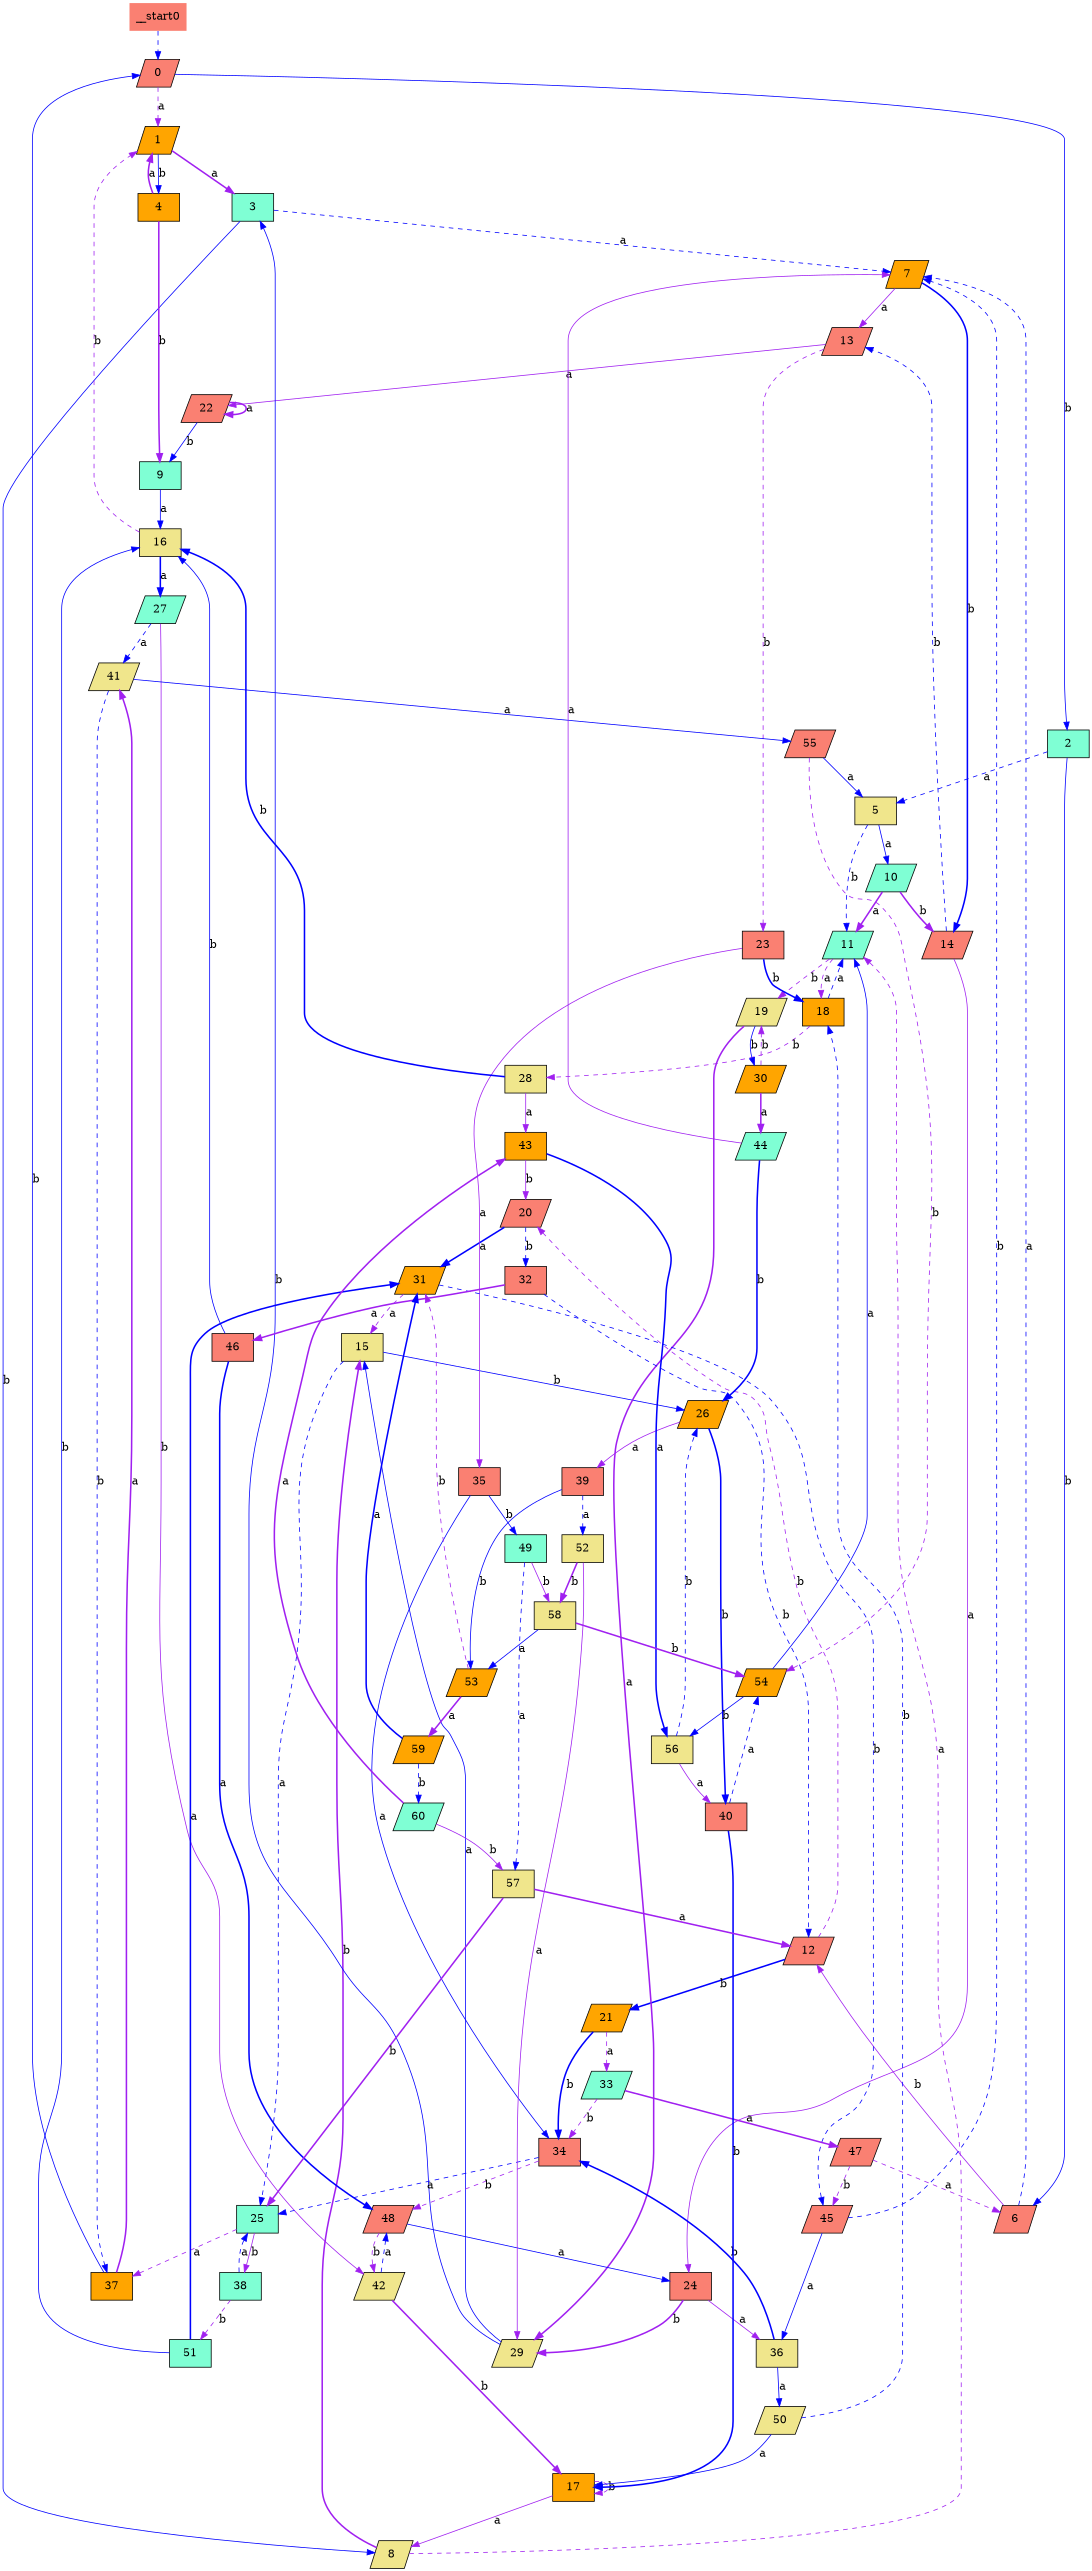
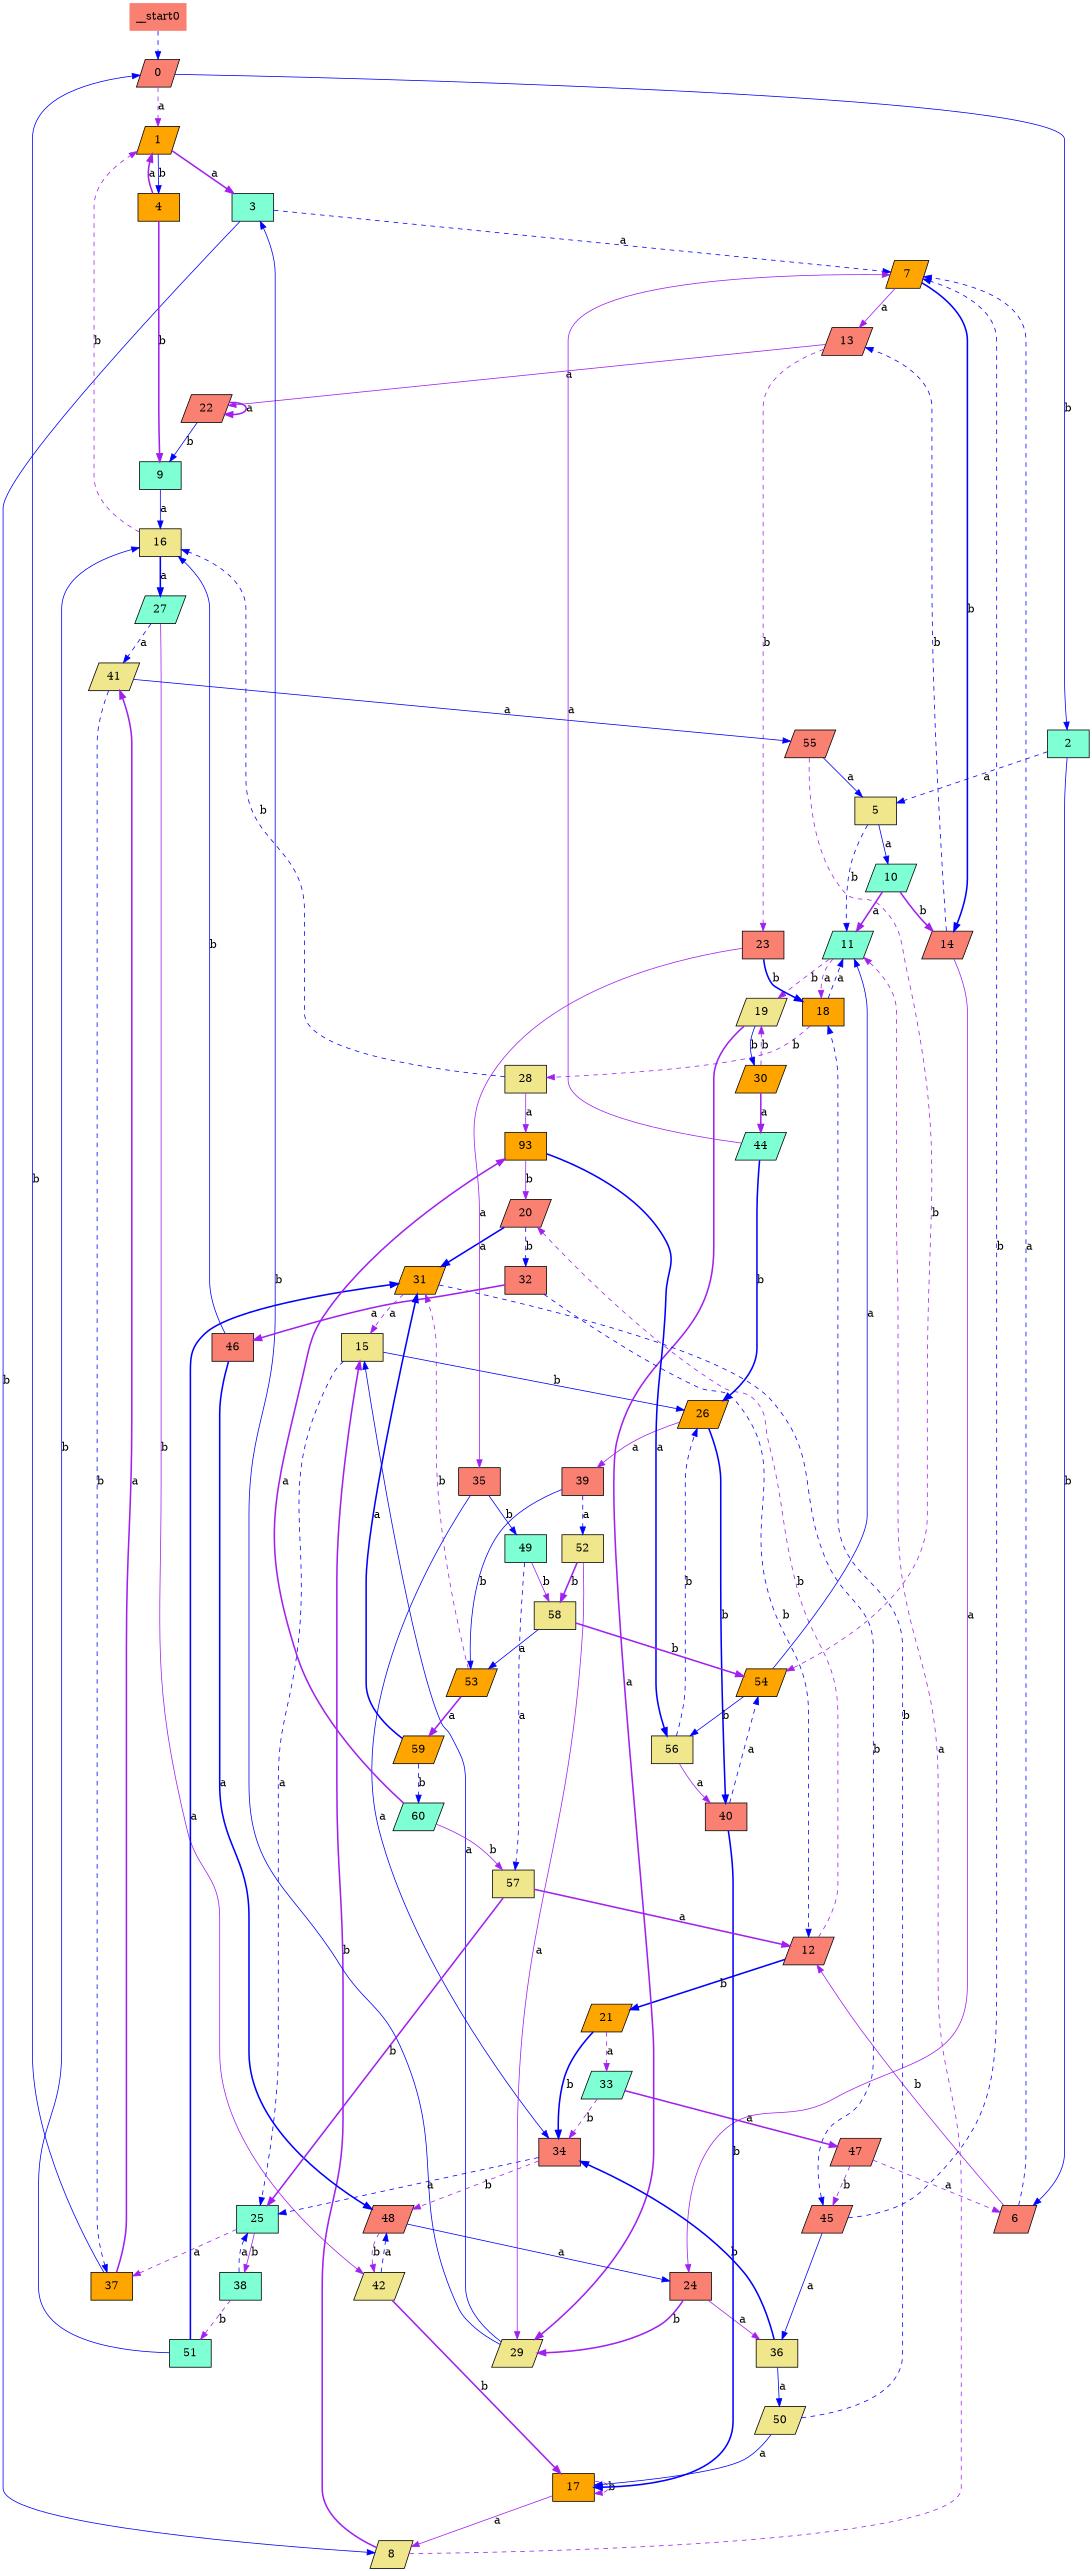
(295, 871) -> (295, 871)
(526, 1146) -> (526, 1146)
